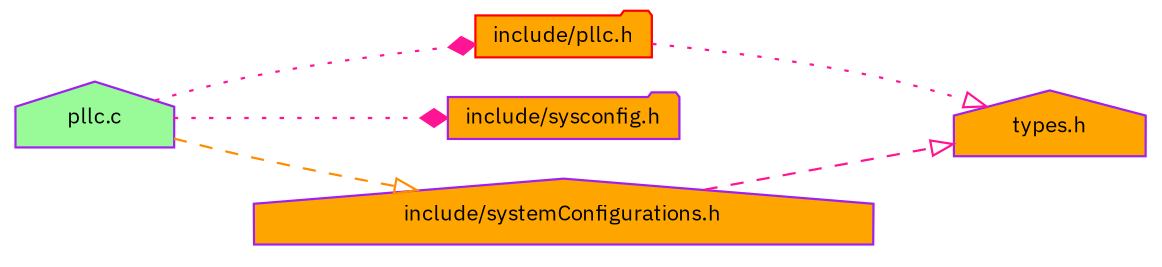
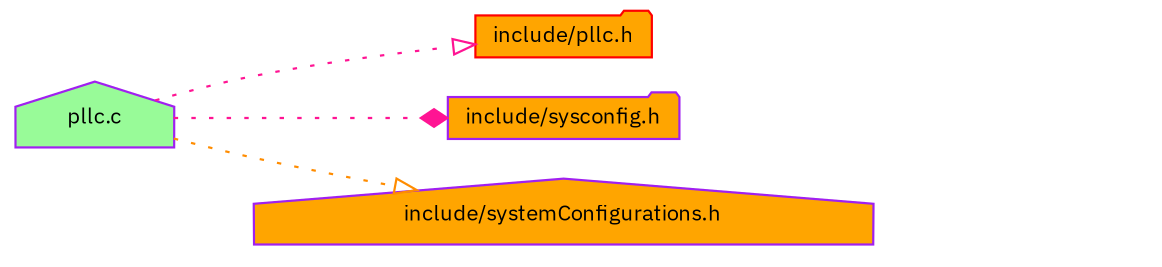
(301, 68) -> (301, 68)
(1050, 127) -> none
(284, 164) -> (284, 164)
